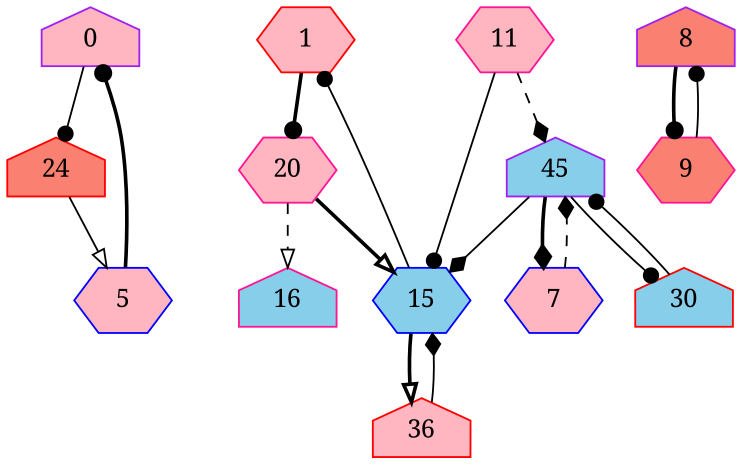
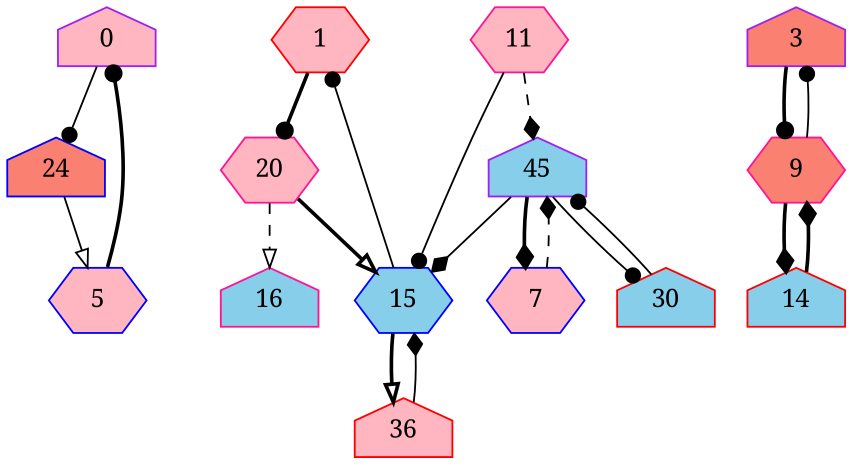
(686, 40) -> (796, 40)
(56, 170) -> (56, 170)
none -> (796, 300)
